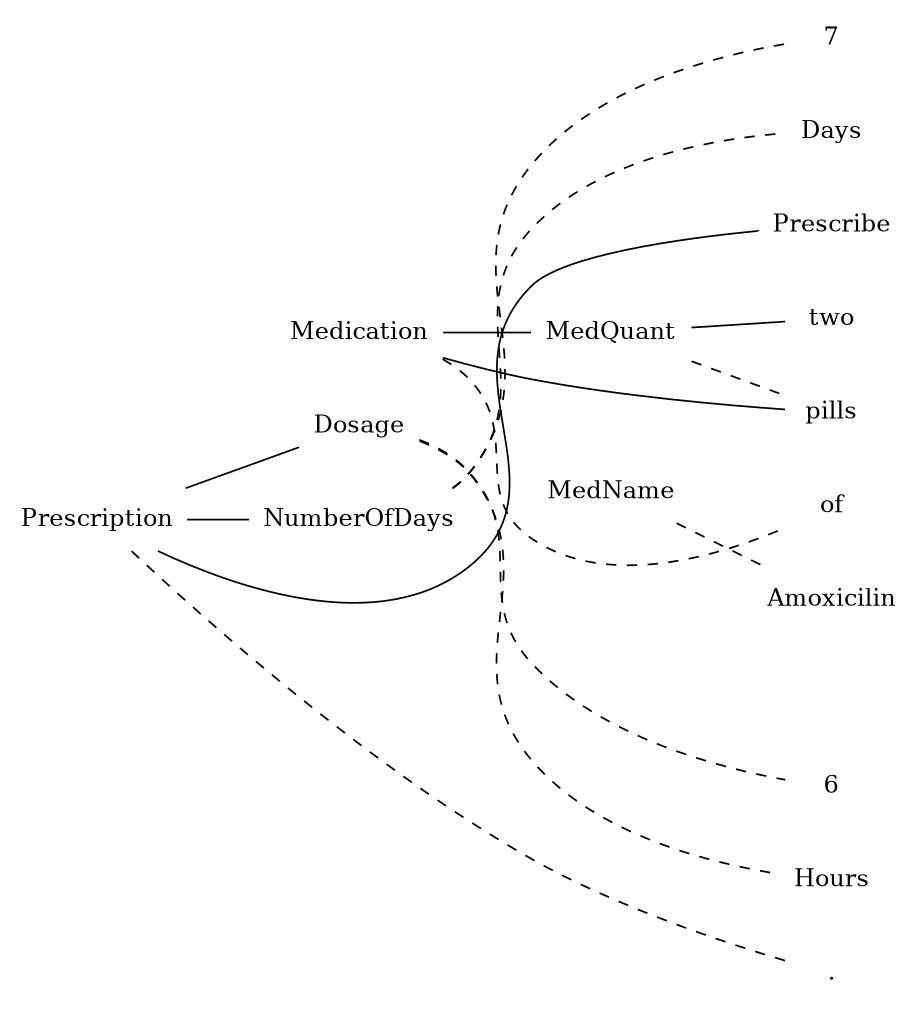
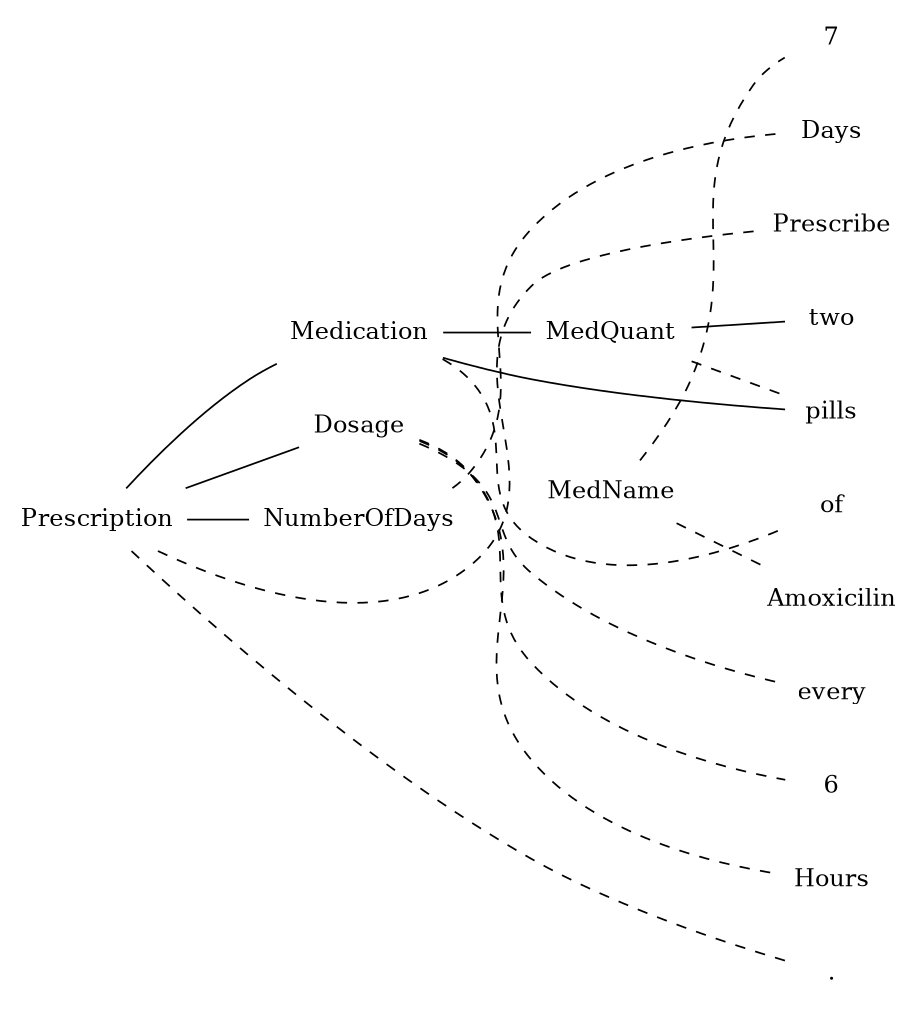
(516, 191) -> (716, 179)
none -> (196, 420)
(509, 473) -> (509, 473)
none -> (832, 693)
